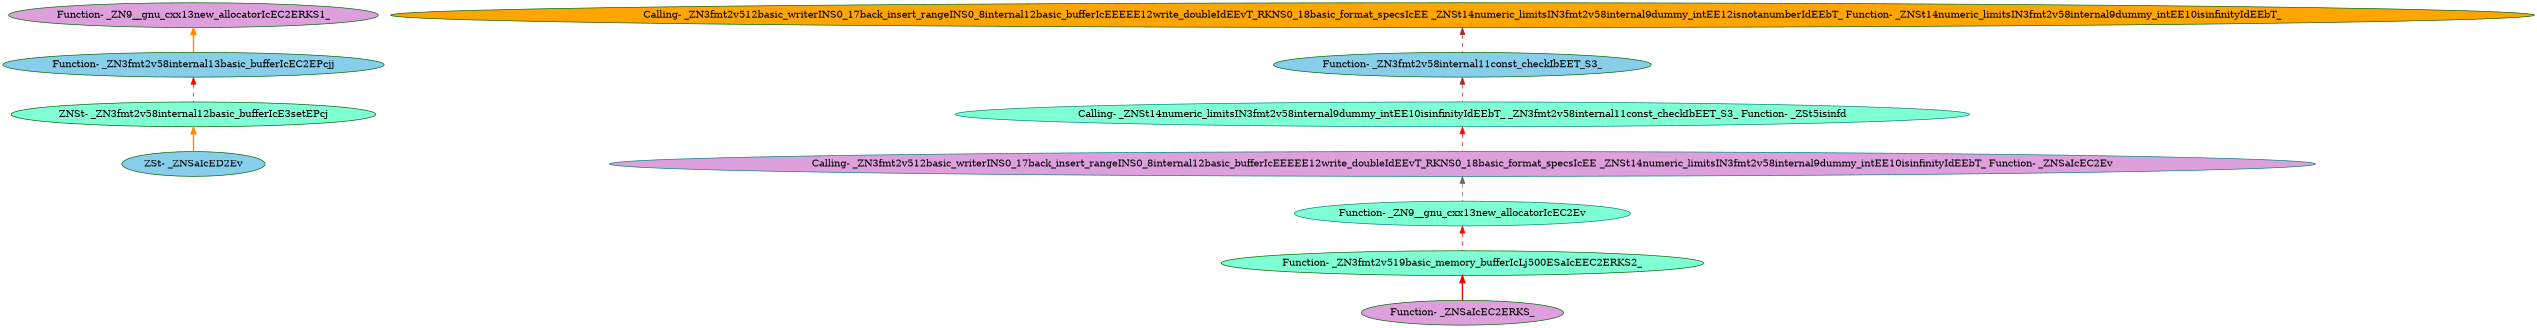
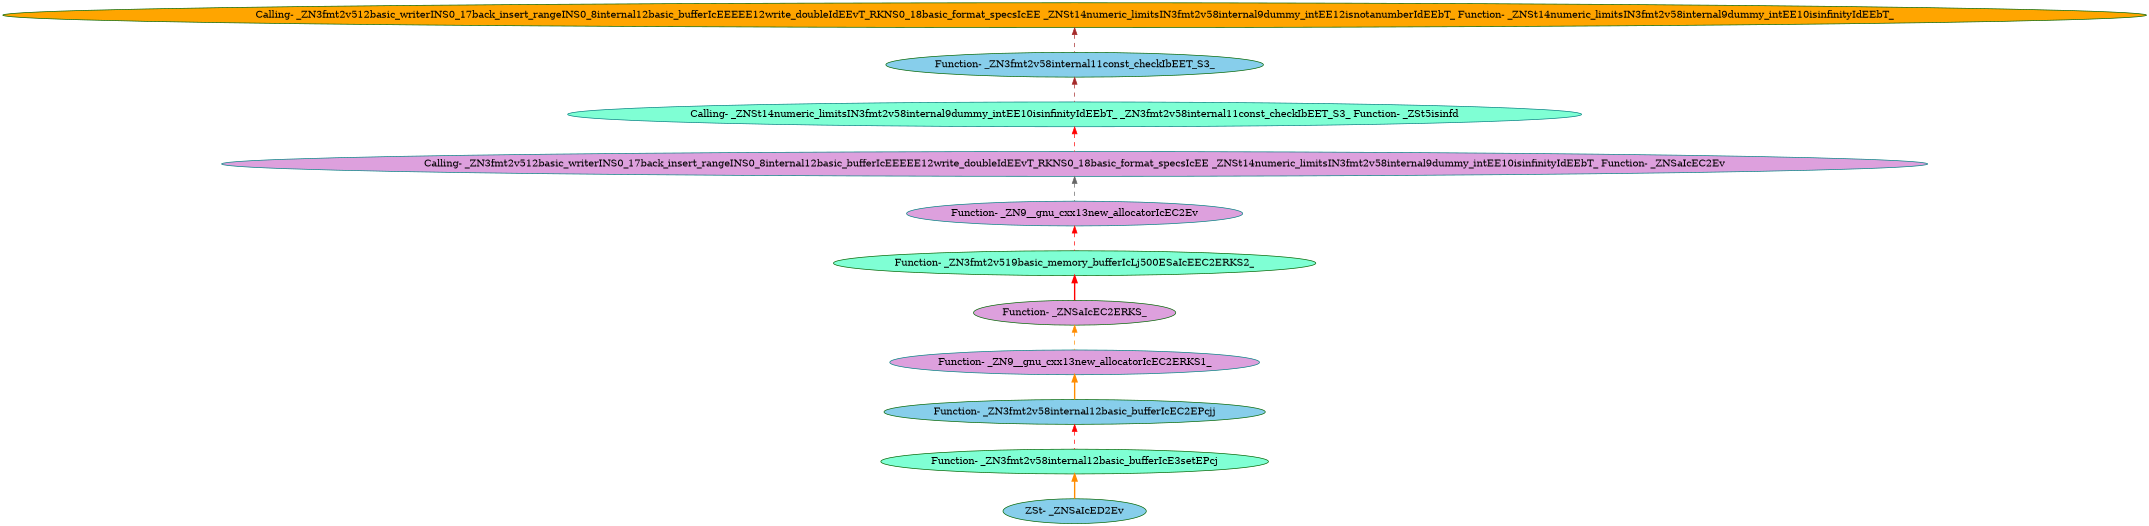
(193, 15) -> (1075, 362)
(193, 65) -> (1075, 412)
(193, 114) -> (1075, 462)
(1462, 214) -> (1075, 214)
none -> (1075, 341)
